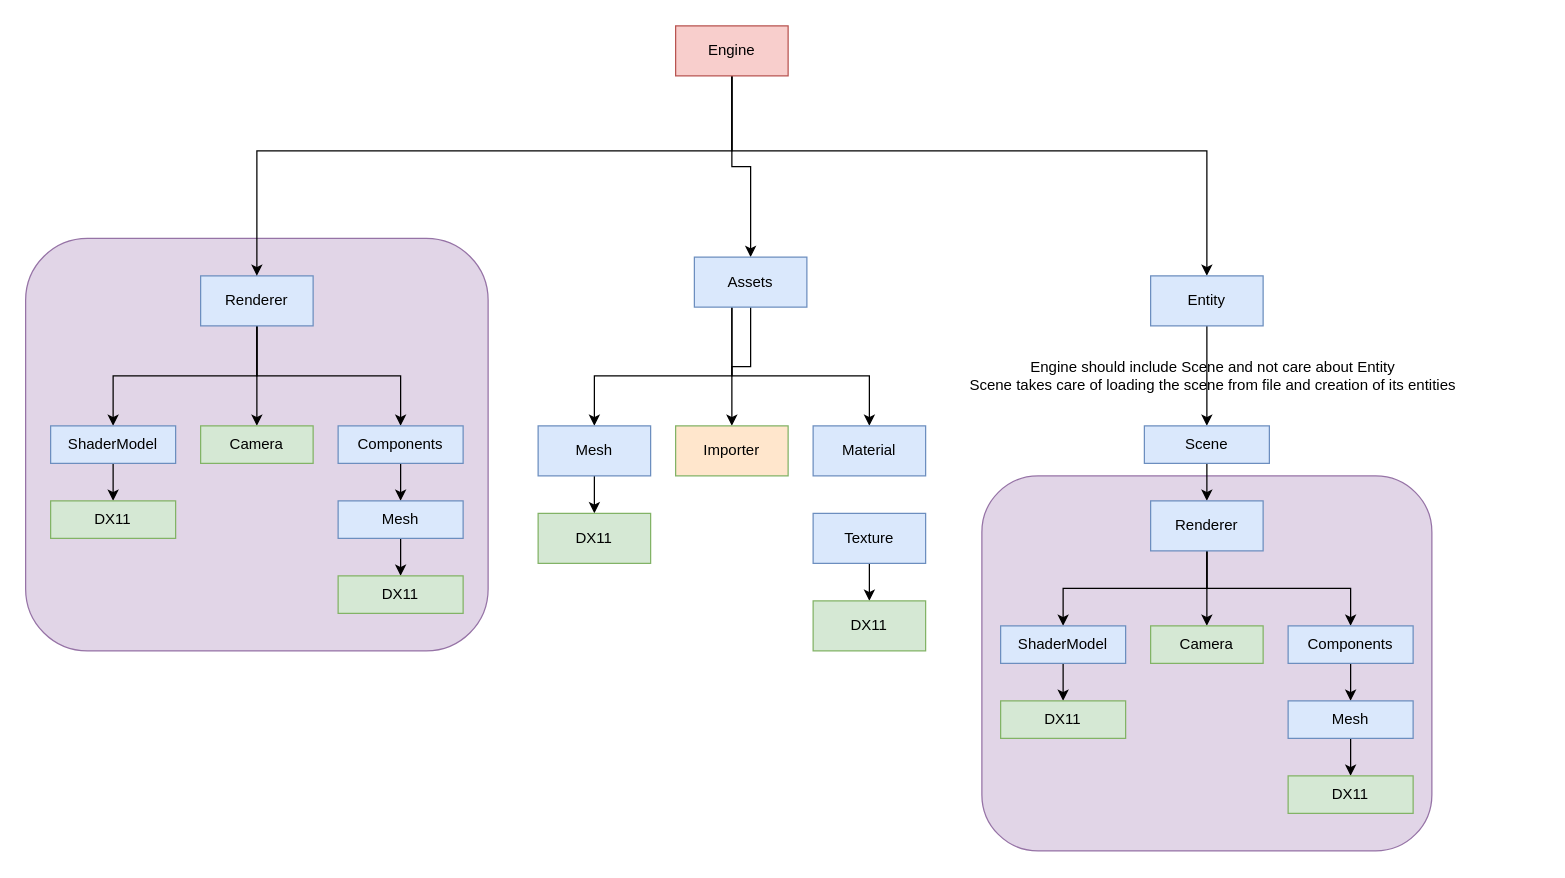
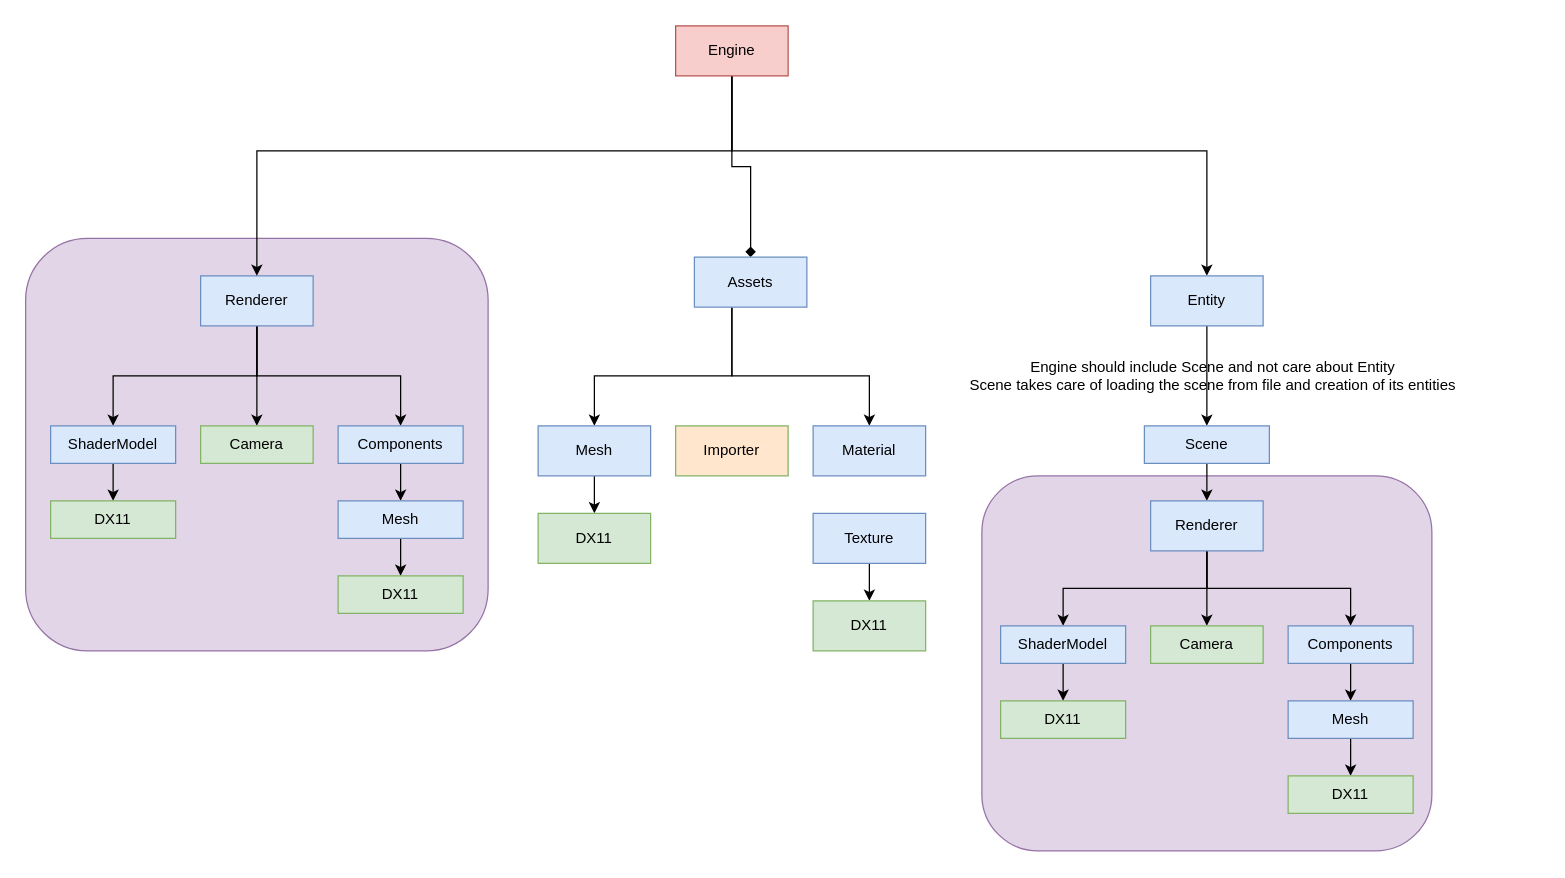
(751, 247) -> (751, 246)
(751, 344) -> none
